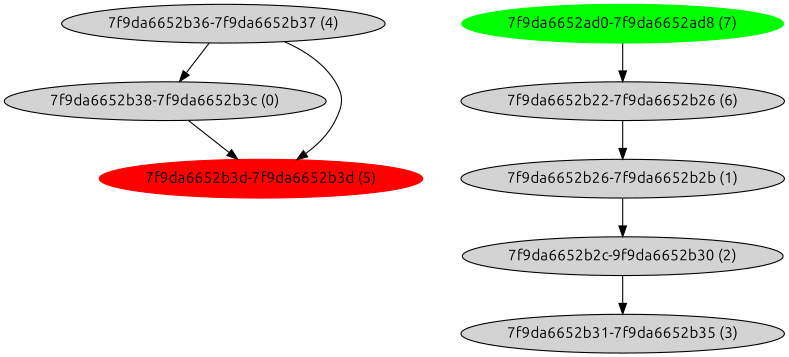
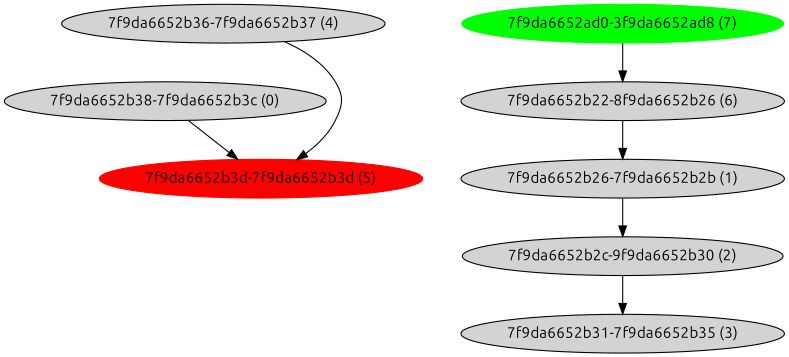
(623, 24) -> (623, 24)
(198, 58) -> none
(623, 101) -> (623, 101)
